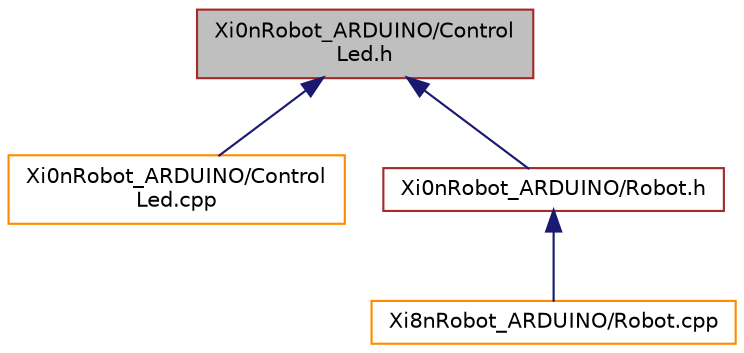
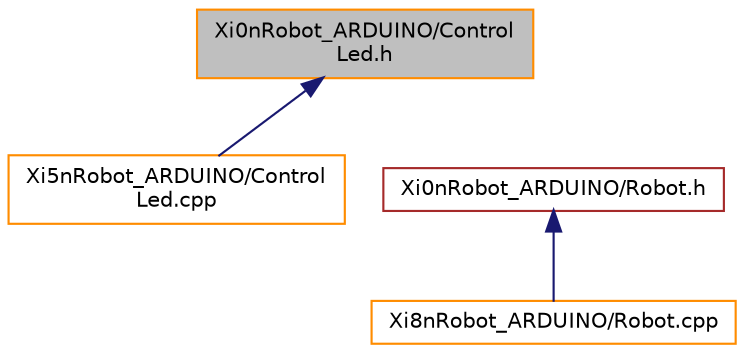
(365, 44) -> (365, 44)
(477, 130) -> none
(177, 190) -> (177, 190)
